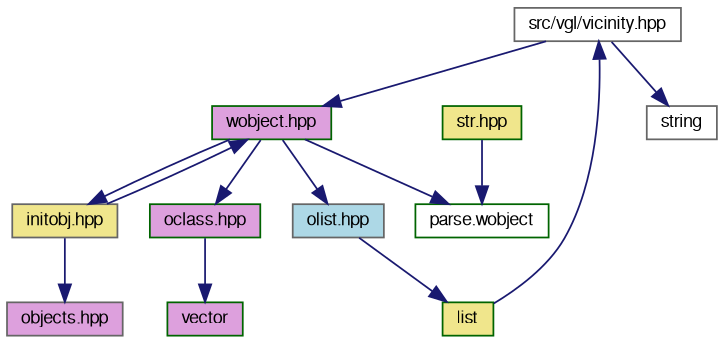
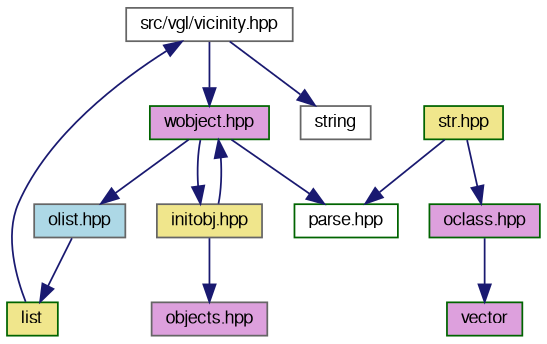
(243, 165) -> (472, 163)
(482, 221) -> (346, 221)
